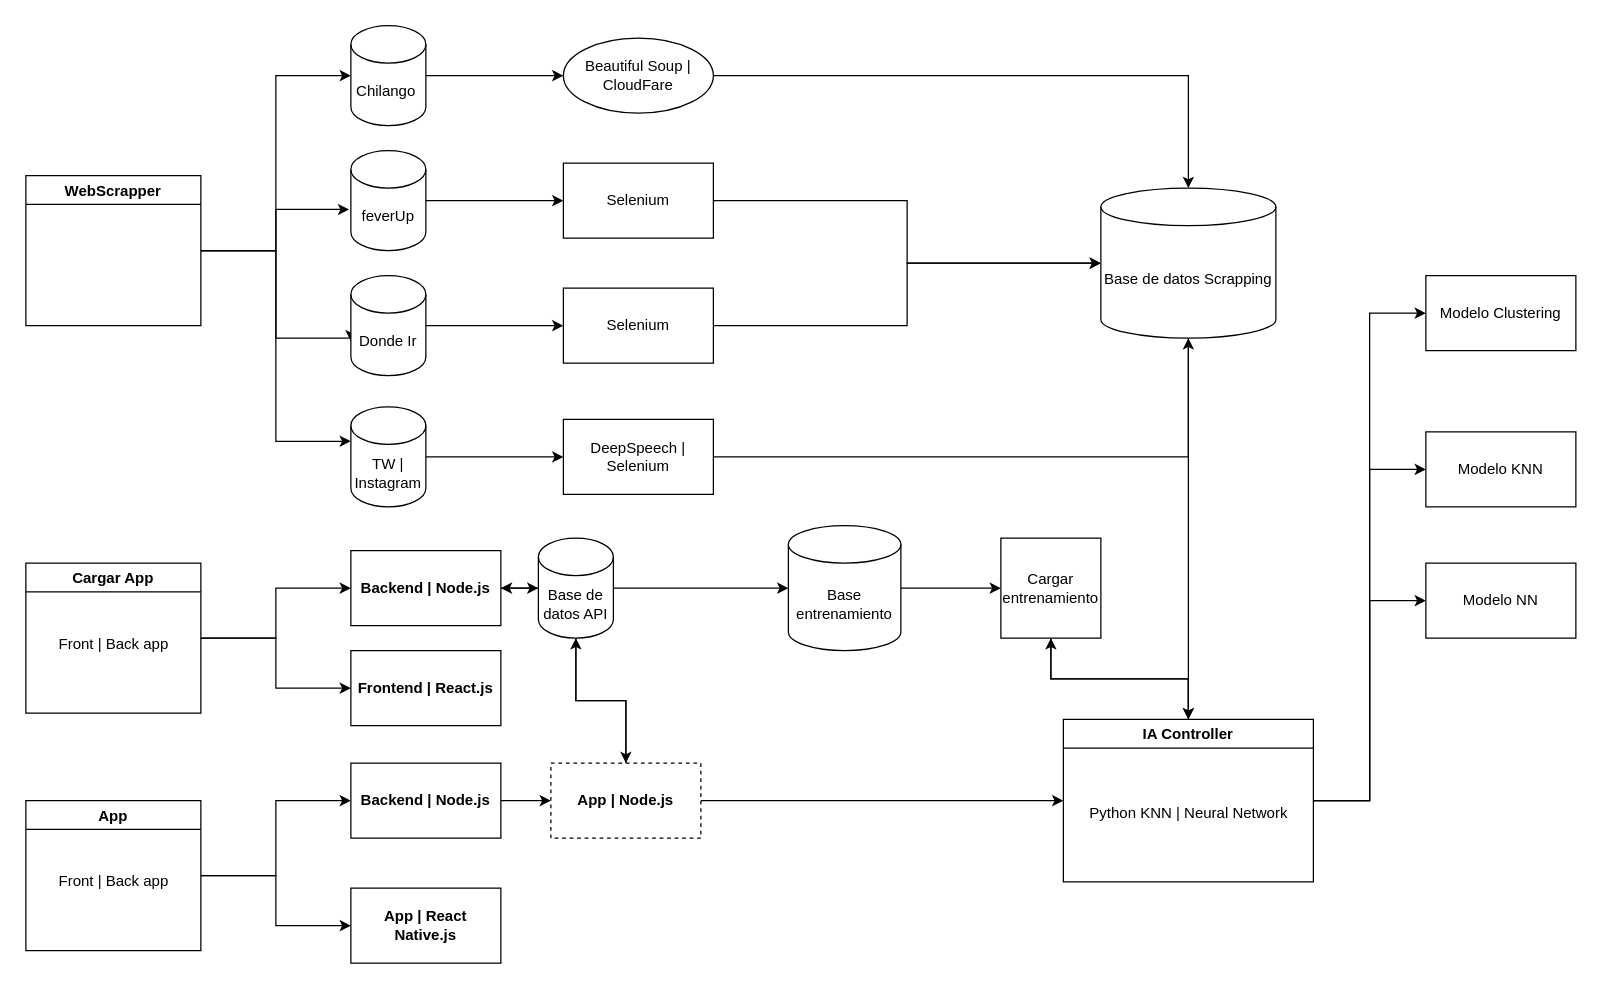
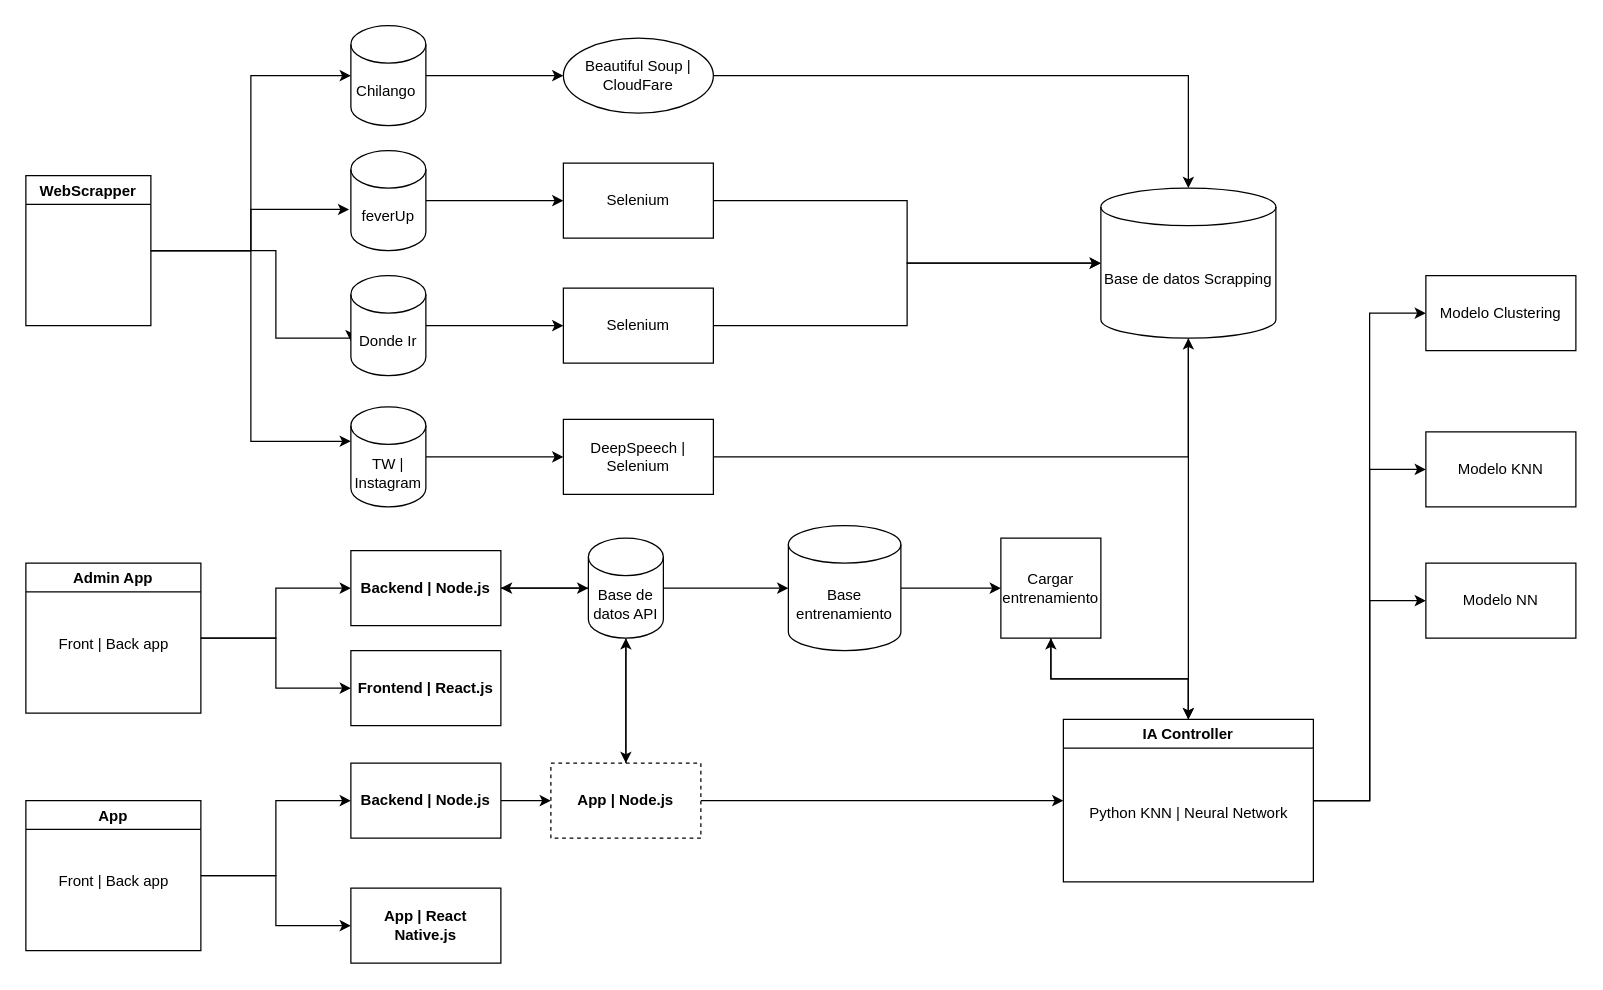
(113, 251) -> (88, 251)
(113, 578) -> (113, 578)
(576, 588) -> (626, 588)
